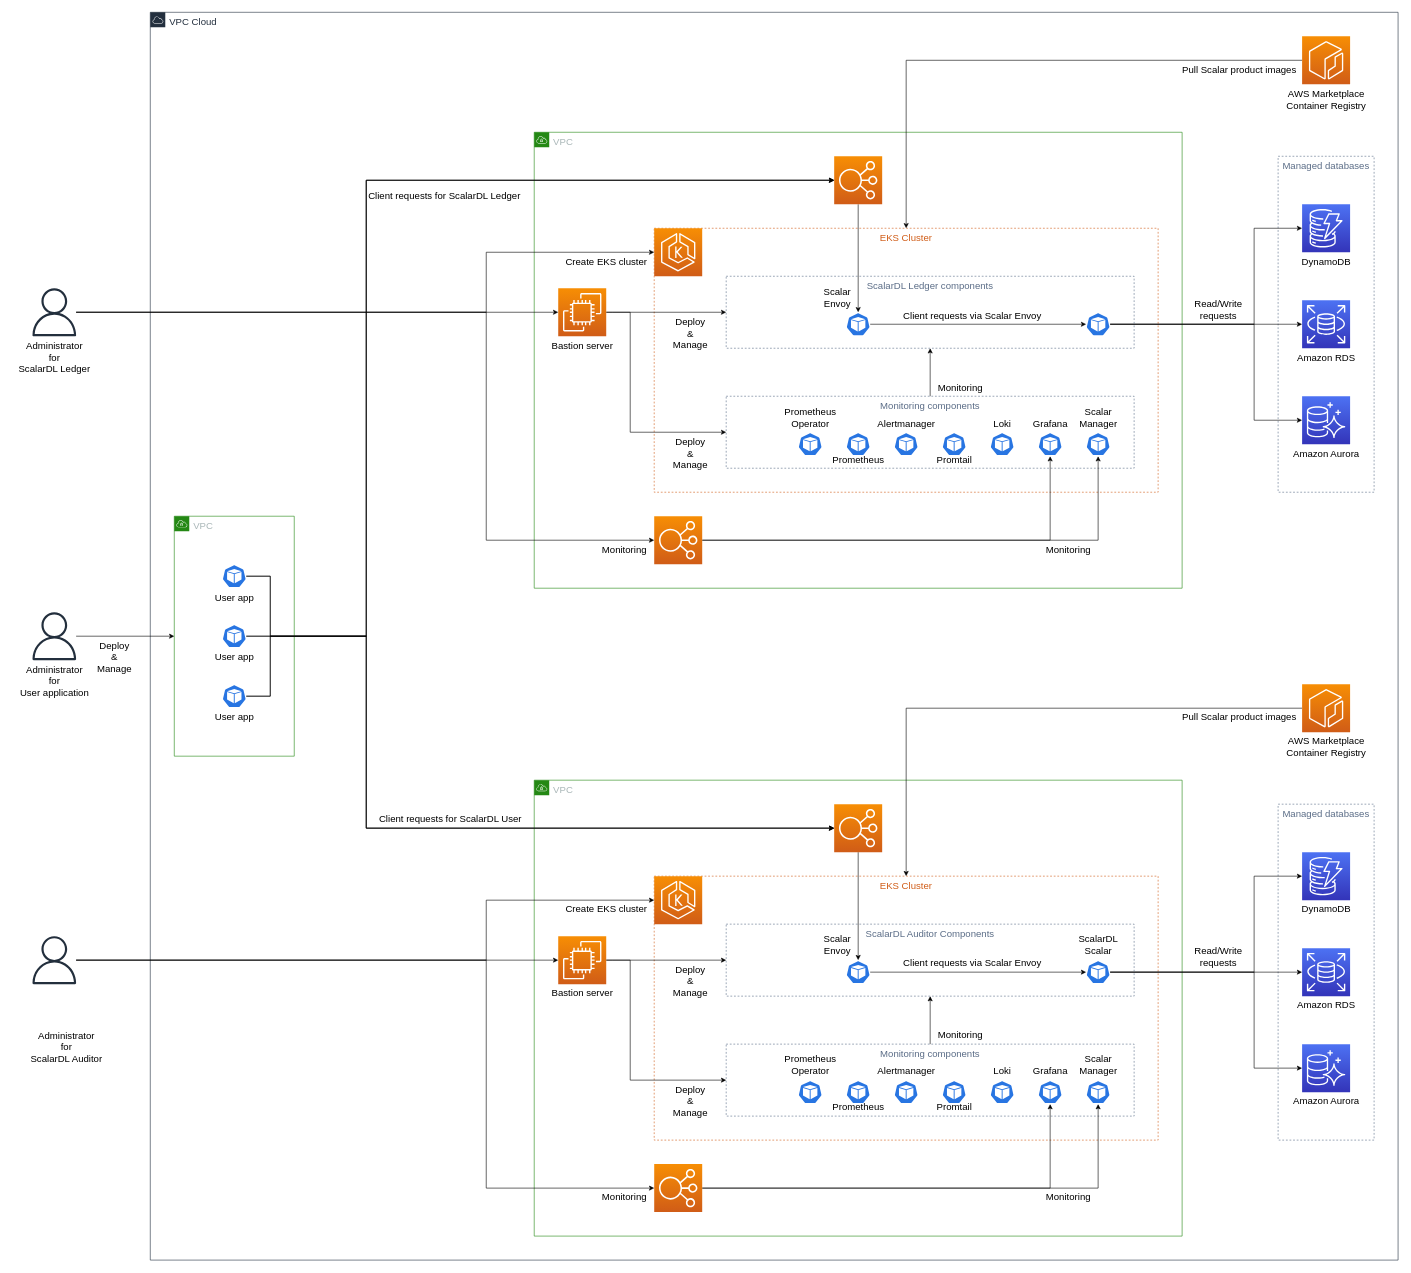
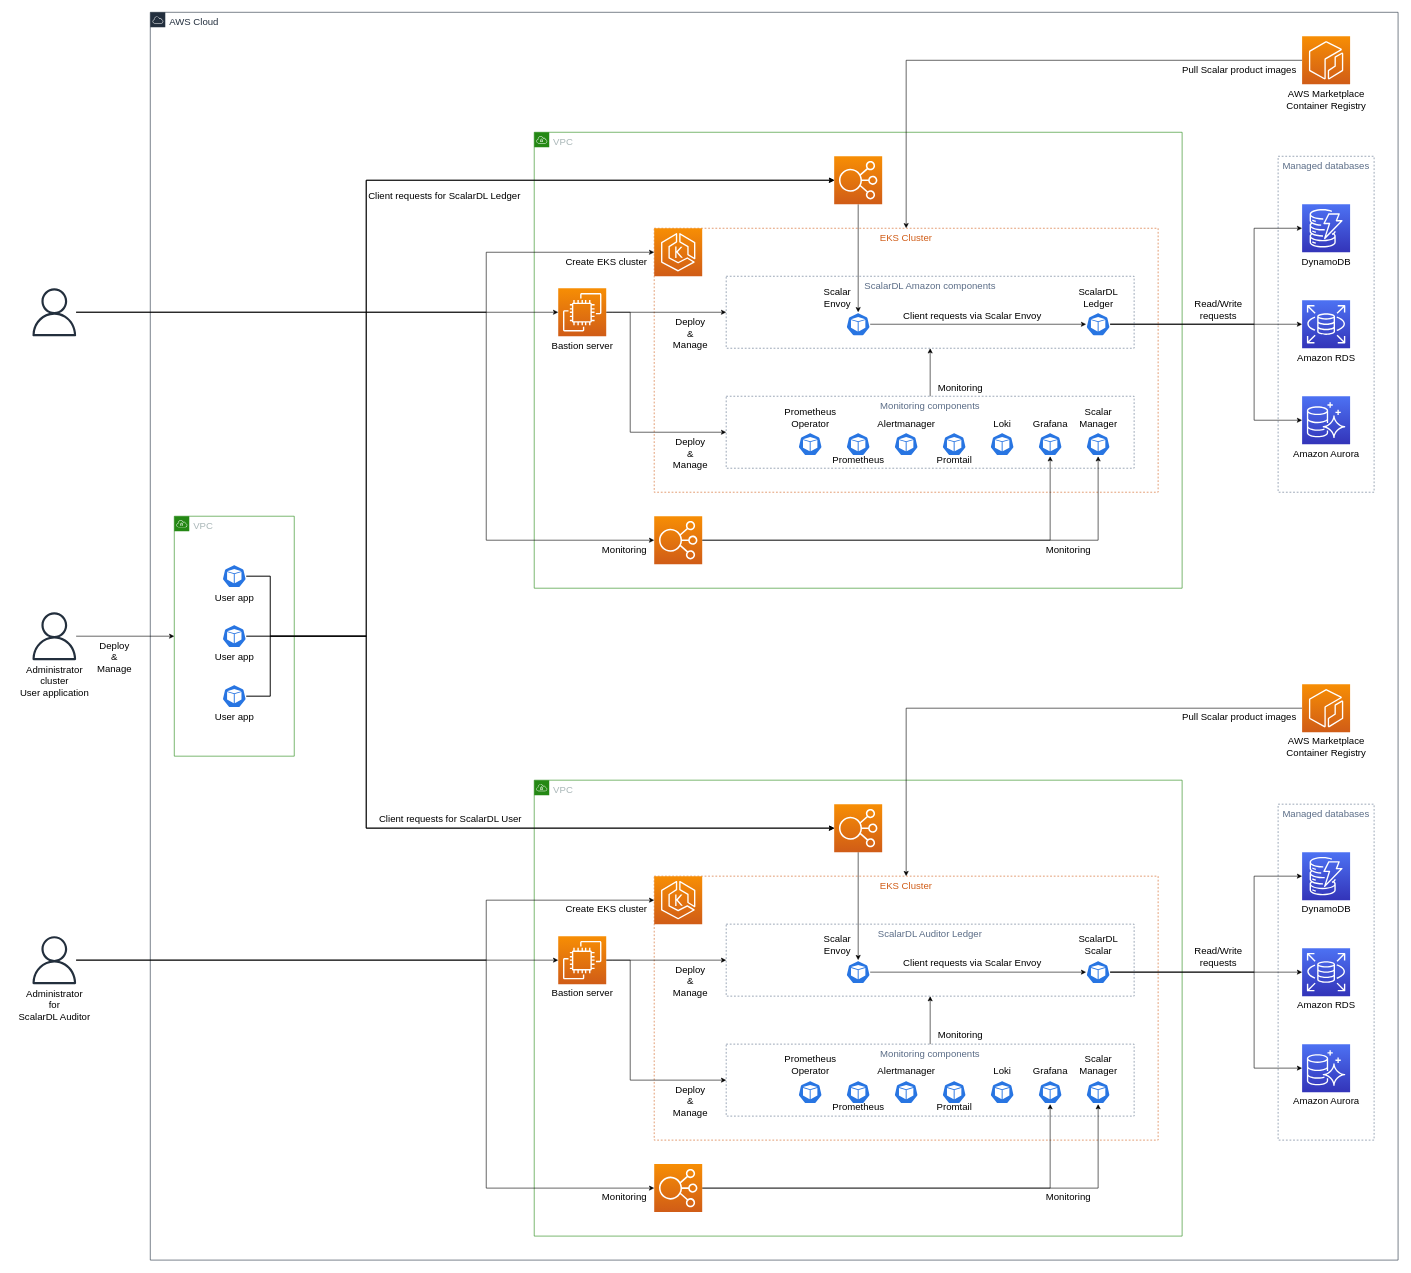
(191, 22) -> (191, 22)
(930, 286) -> (930, 286)
none -> (1098, 297)
(54, 357) -> none
(55, 681) -> (55, 681)
(930, 934) -> (930, 934)
(66, 1047) -> (54, 1005)
